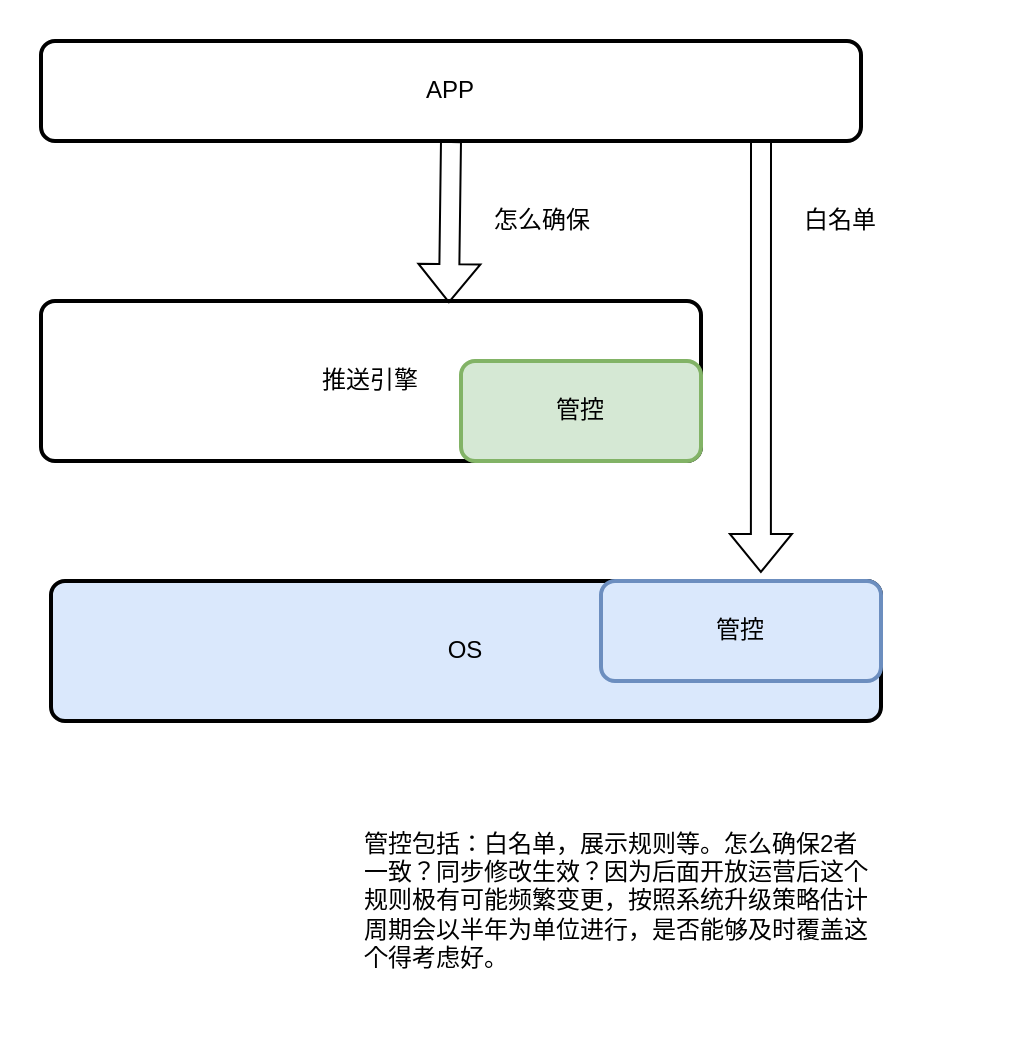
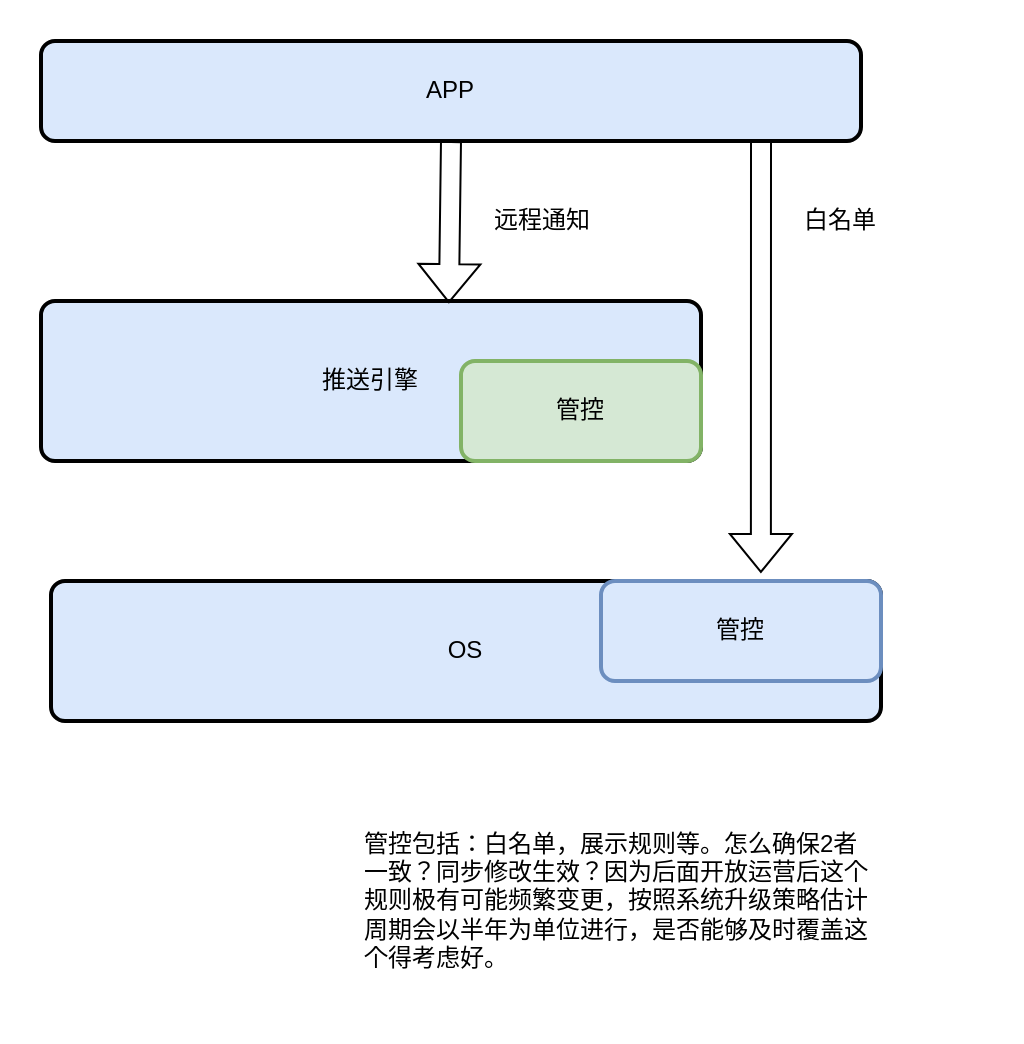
(451, 91) -> (451, 91)
(543, 221) -> (543, 221)
(371, 381) -> (371, 381)
